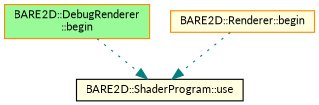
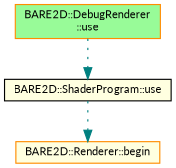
(77, 22) -> (88, 22)
(206, 52) -> (88, 116)
